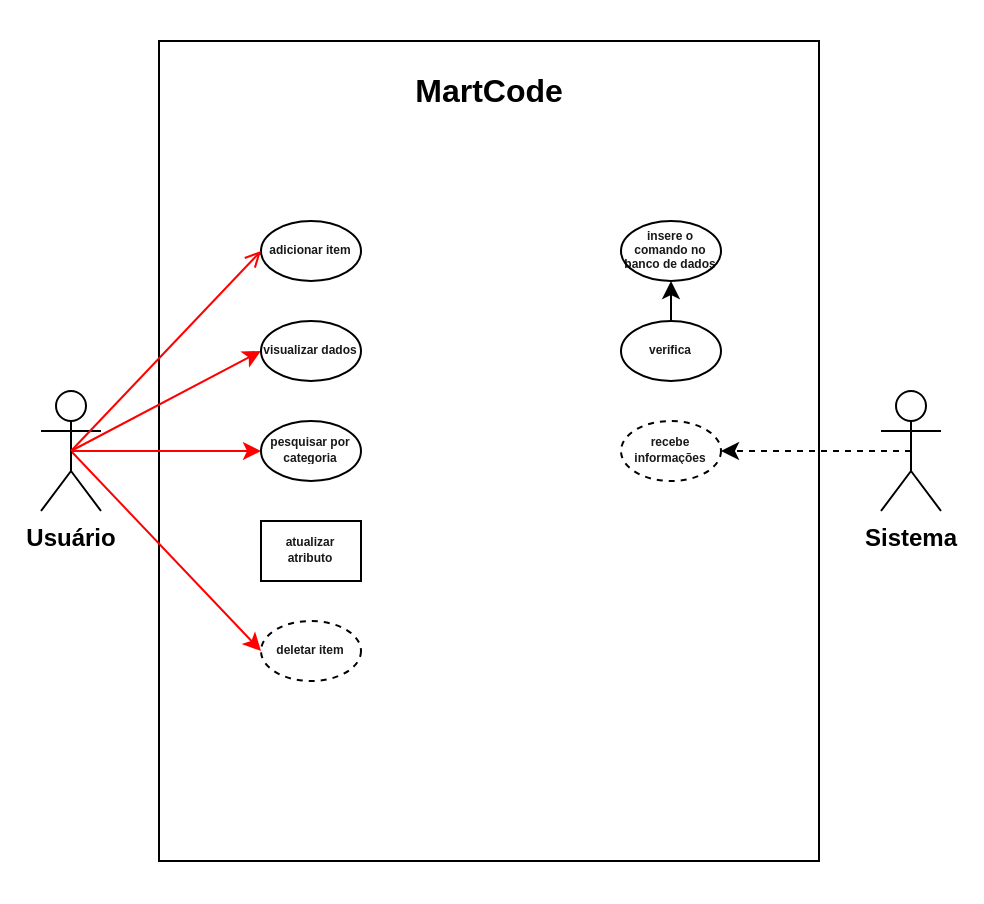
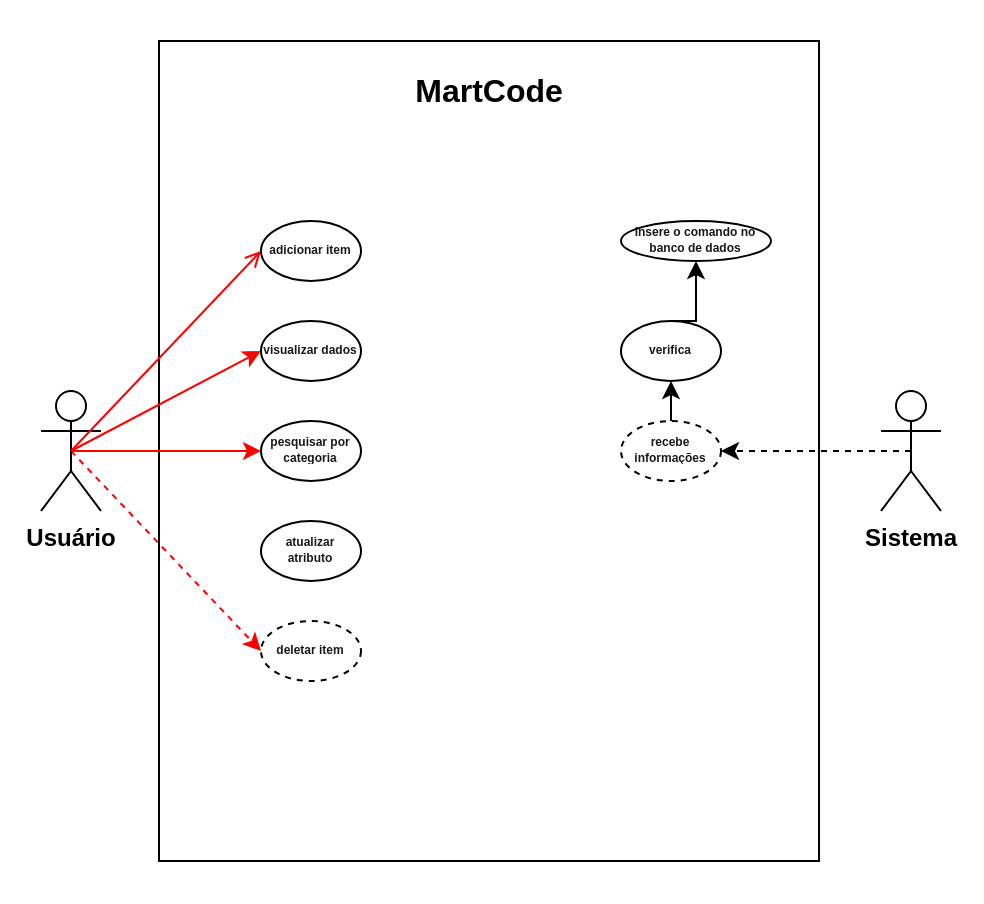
(671, 251) -> (696, 241)
none -> (671, 408)
(163, 548) -> (163, 548)
(311, 551) -> (311, 551)
